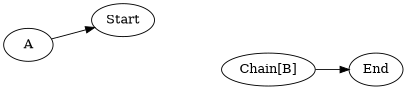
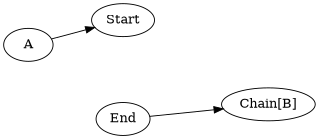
(328, 70) -> (182, 113)
